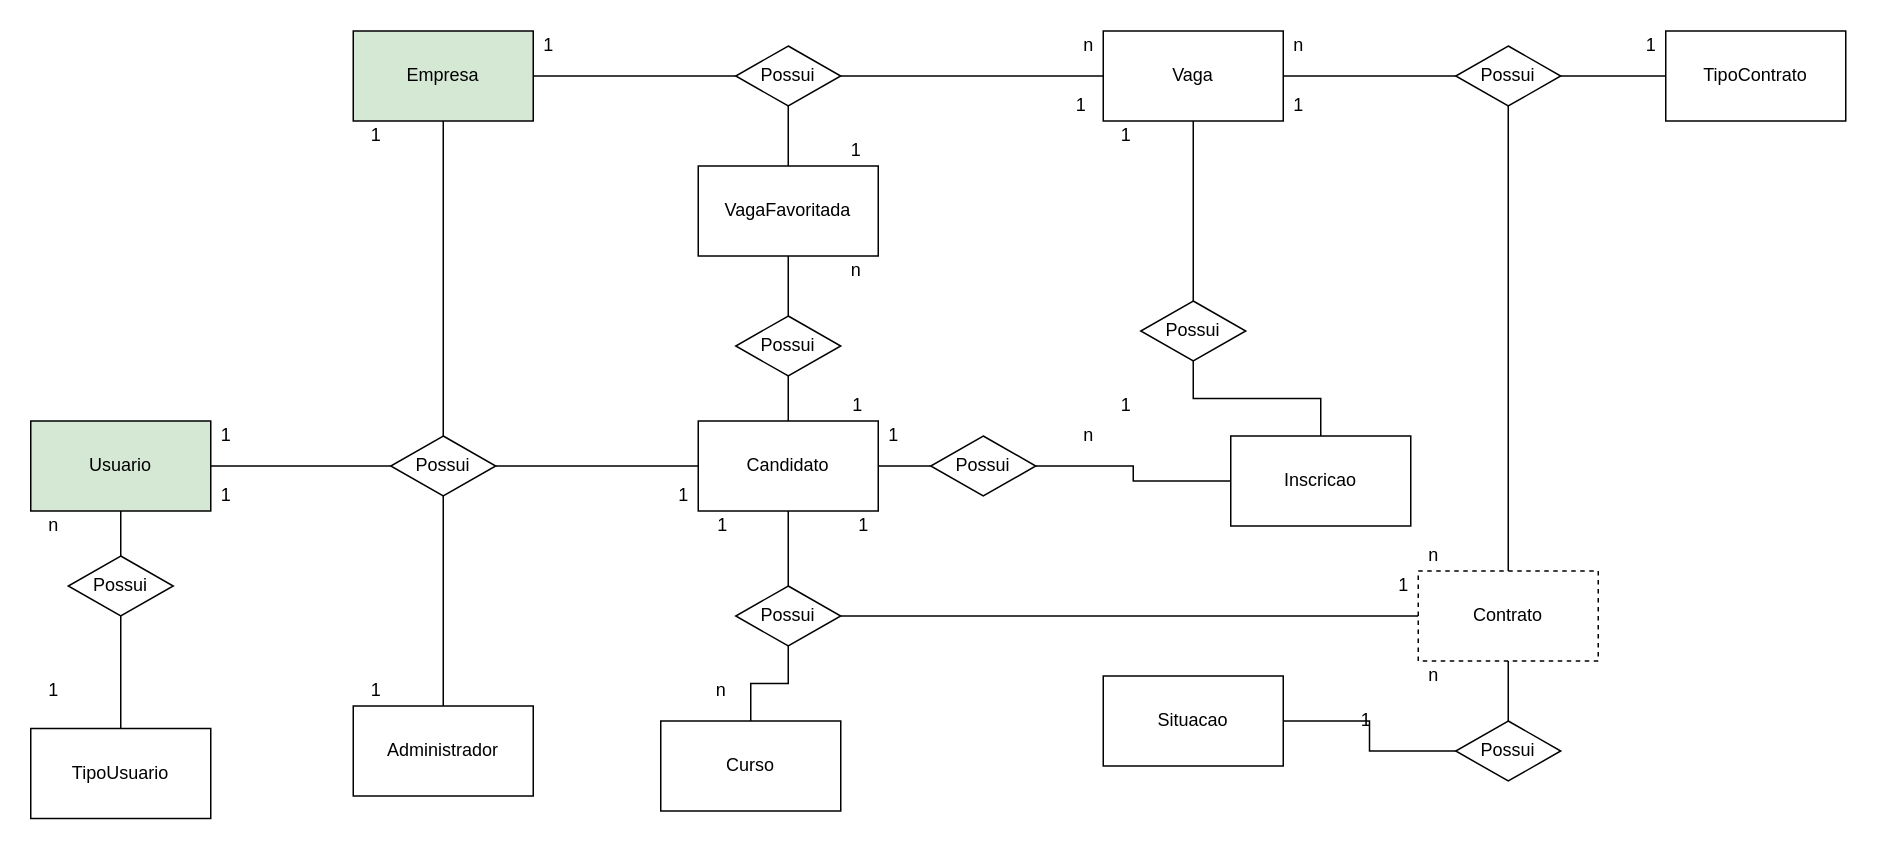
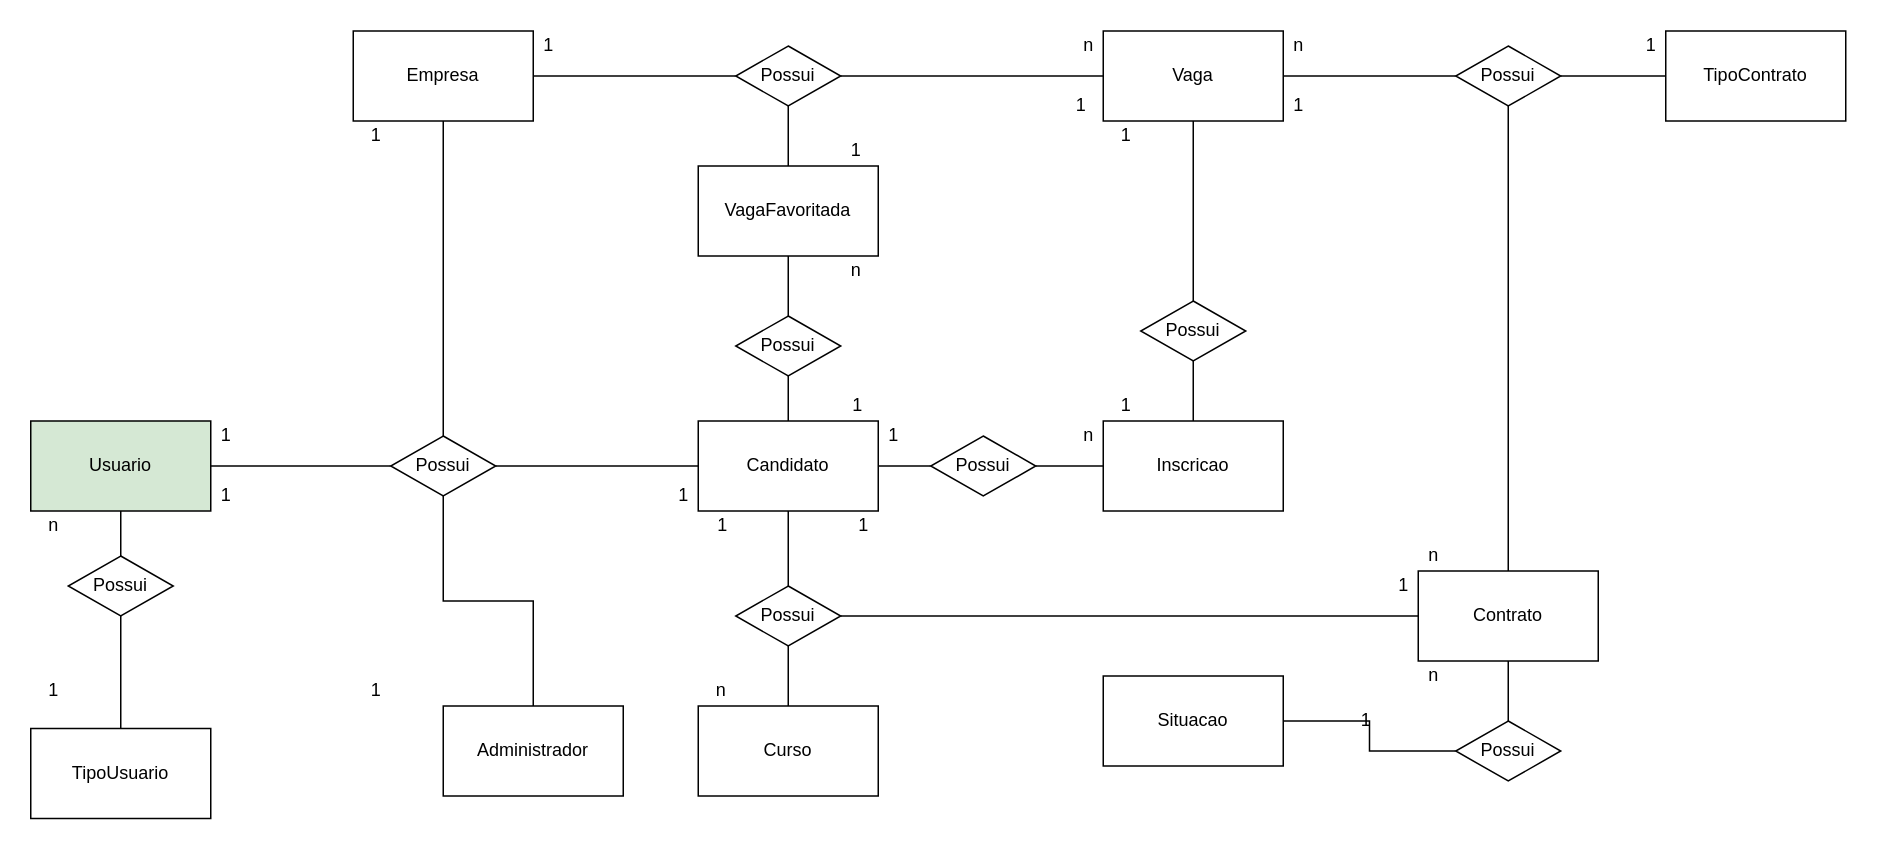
(443, 76) -> (443, 76)
(1321, 481) -> (1193, 466)
(1508, 616) -> (1508, 616)
(443, 751) -> (533, 751)
(751, 766) -> (788, 751)
